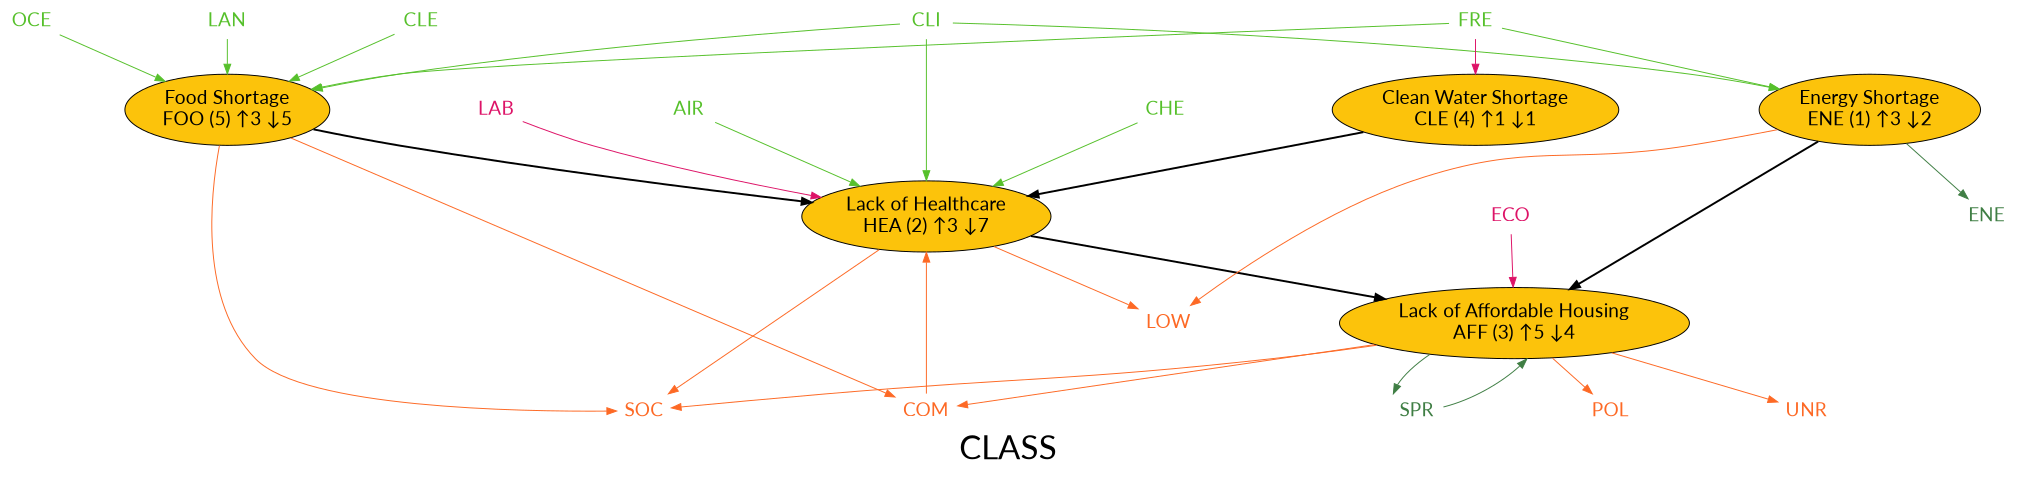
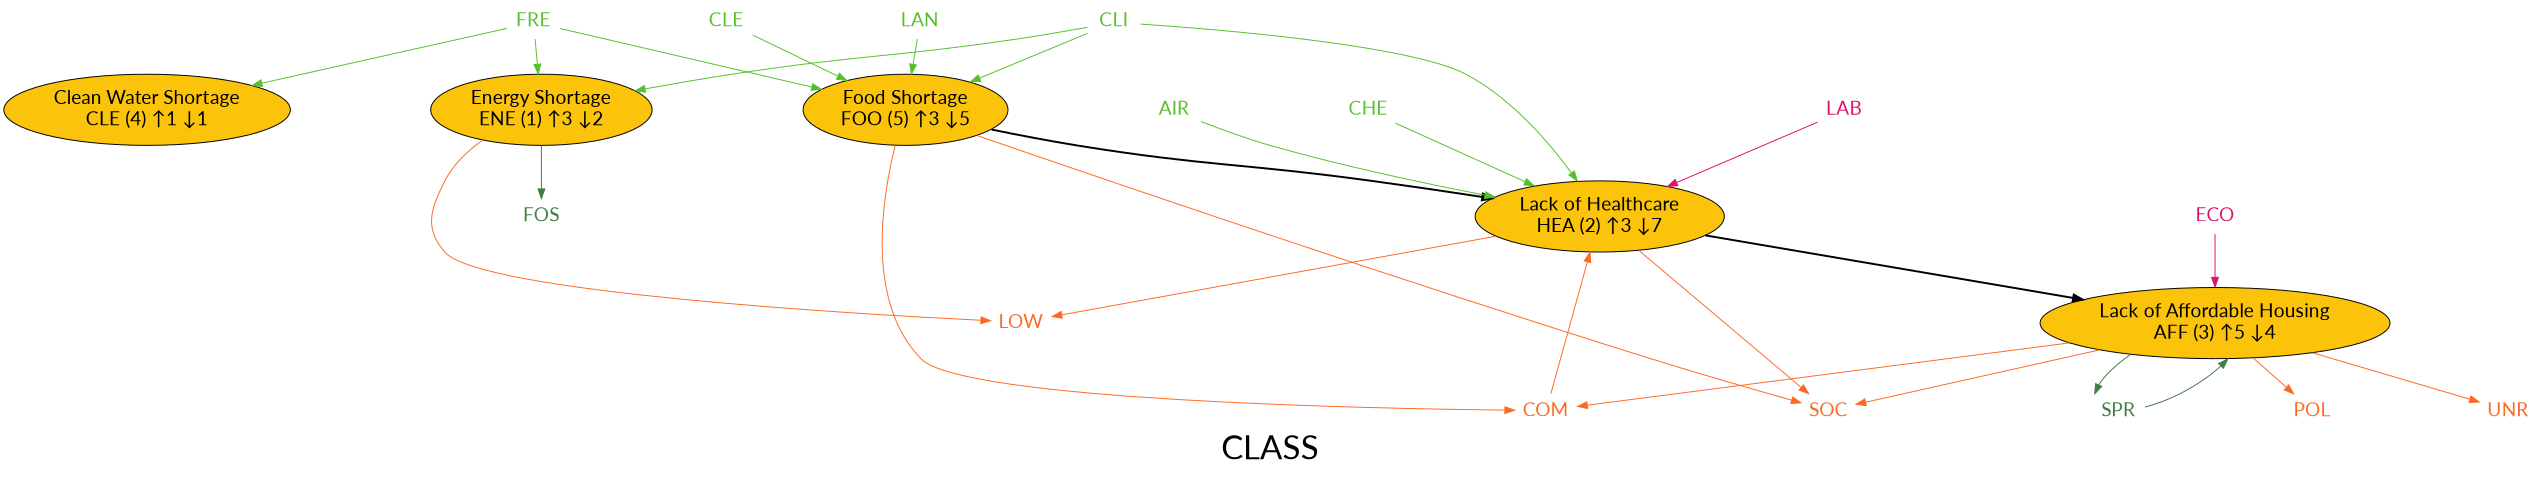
(32, 21) -> none
(1476, 45) -> (385, 56)
(1201, 163) -> none
(1698, 213) -> none
(1987, 216) -> (541, 216)
